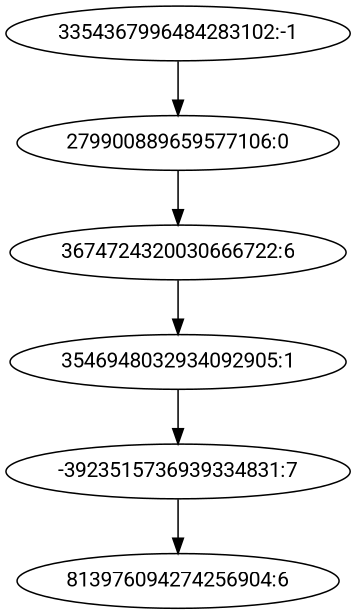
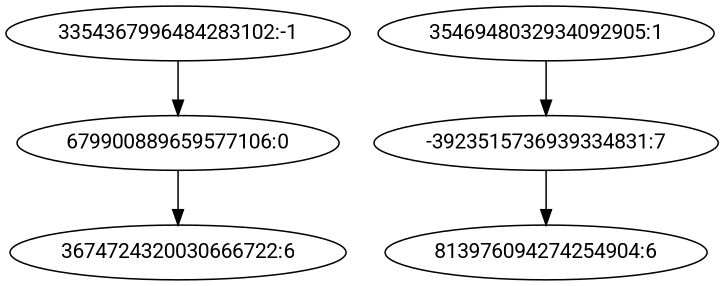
(178, 143) -> (178, 143)
(178, 300) -> none
(178, 581) -> (546, 252)
